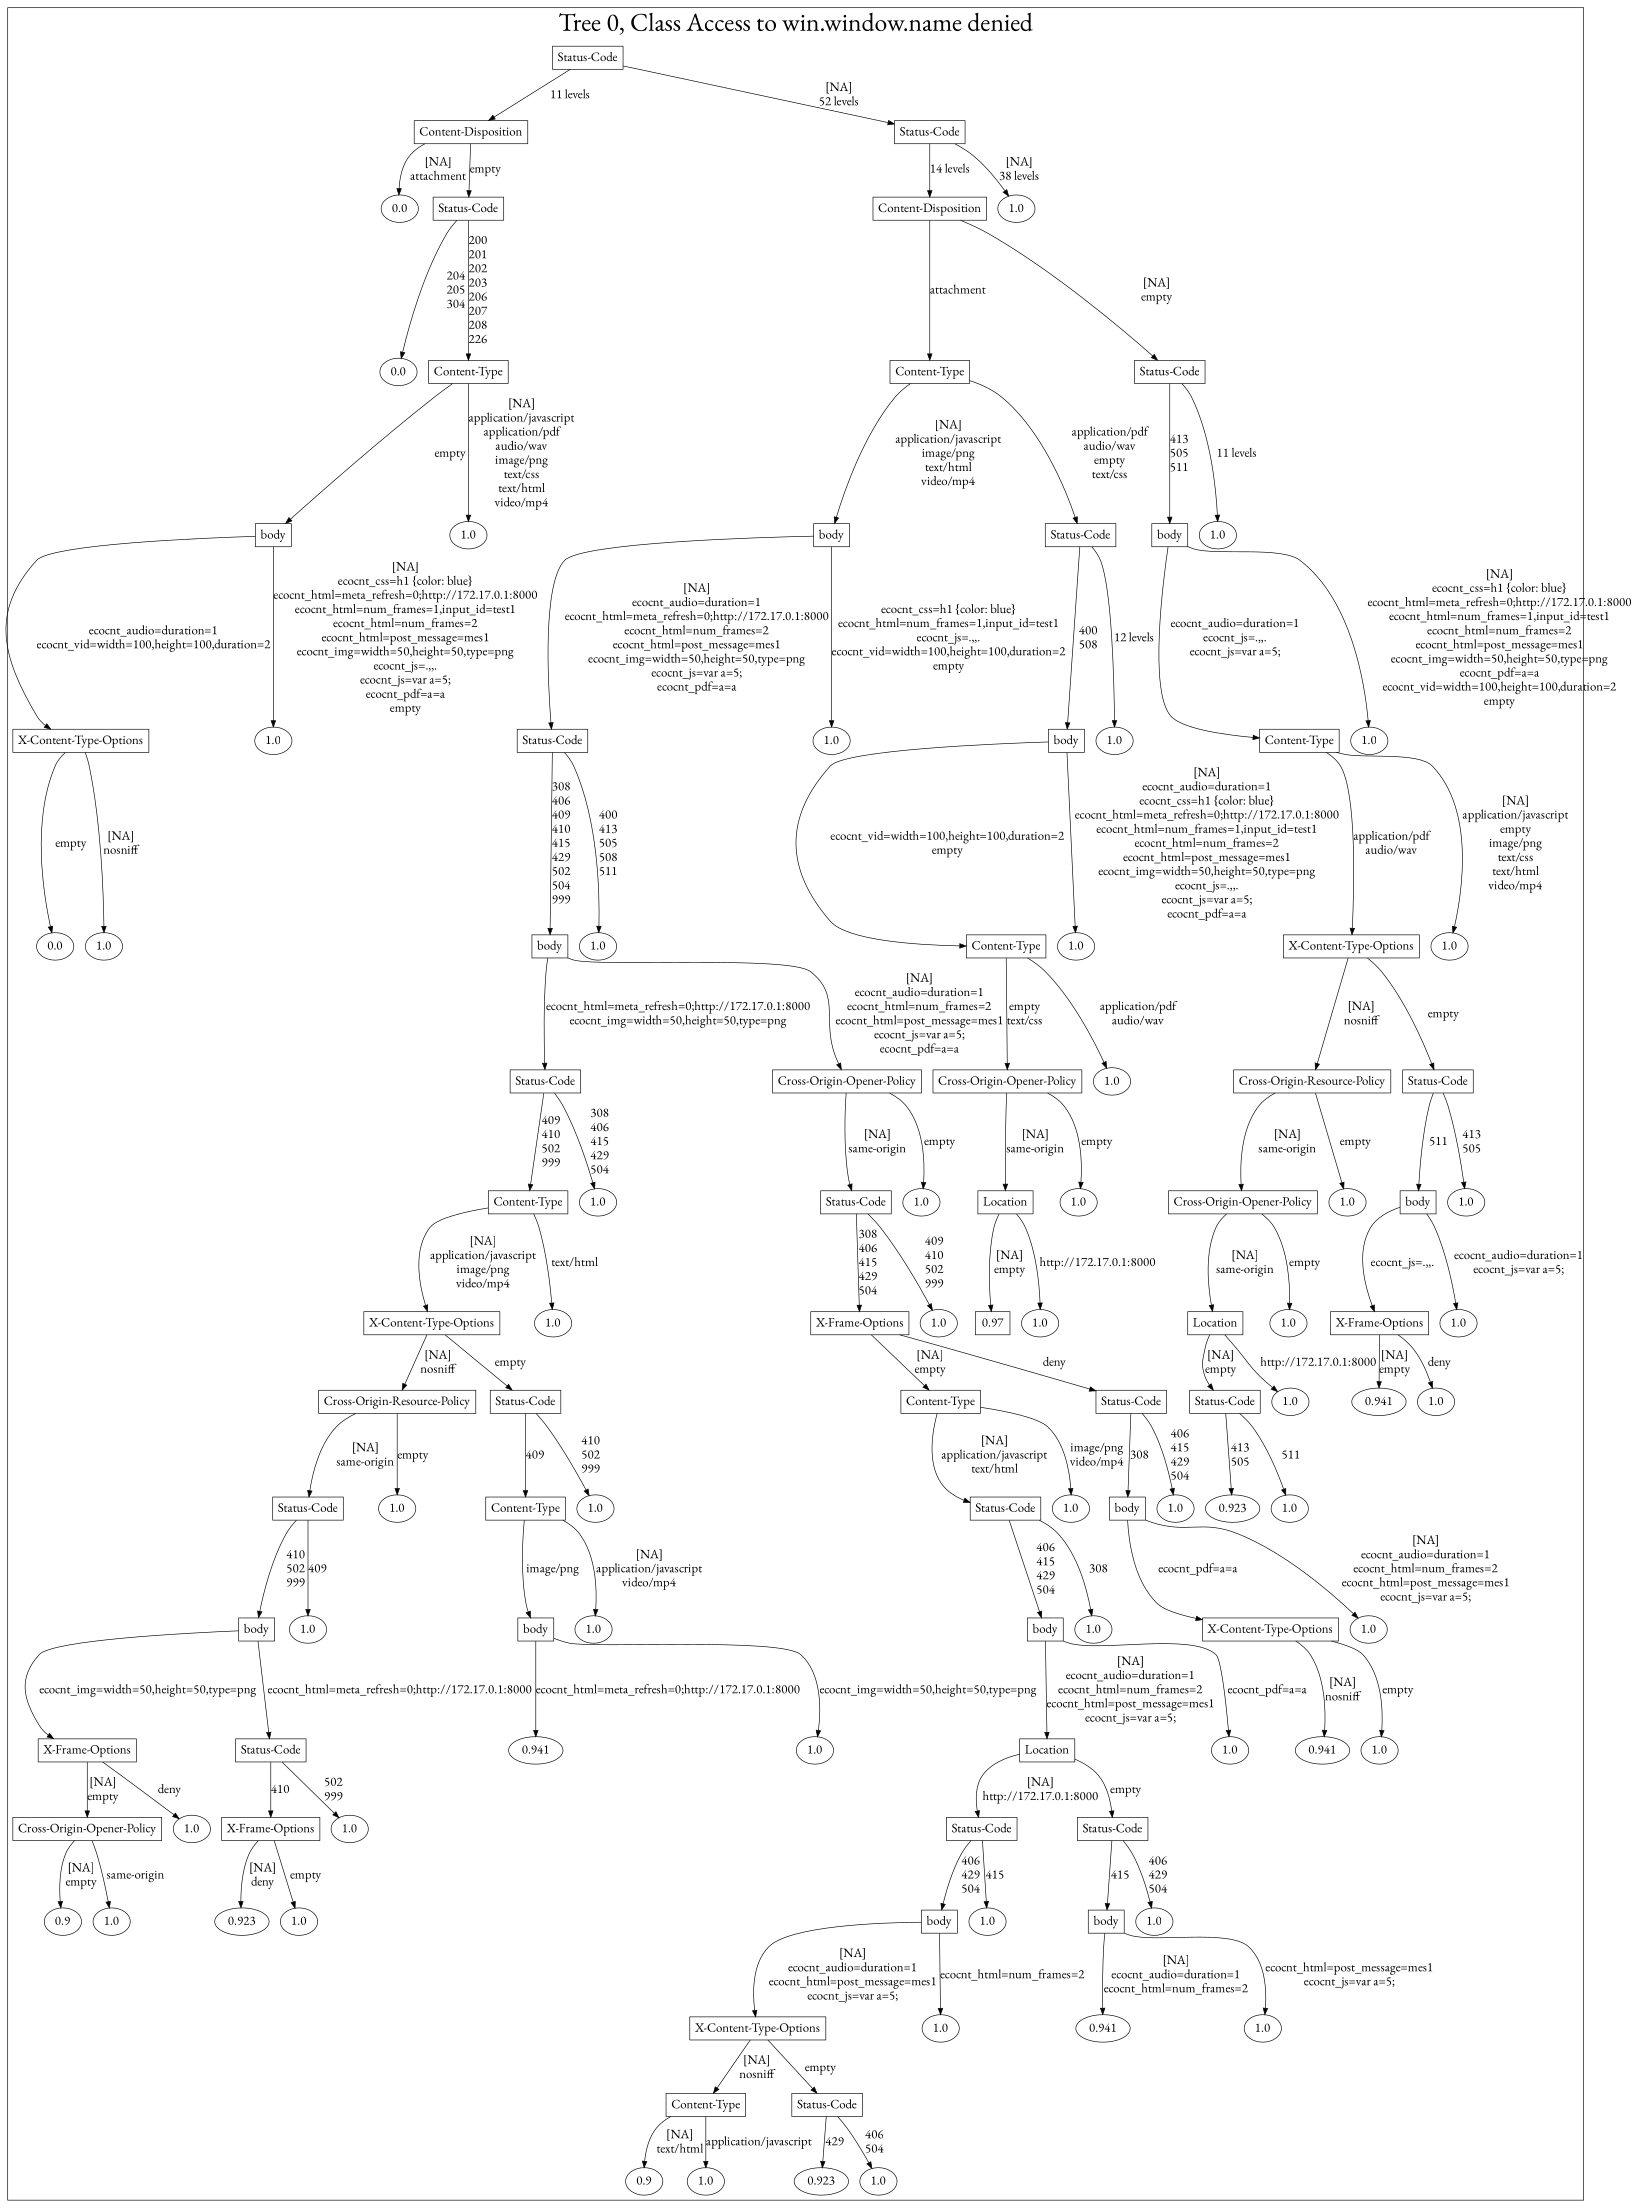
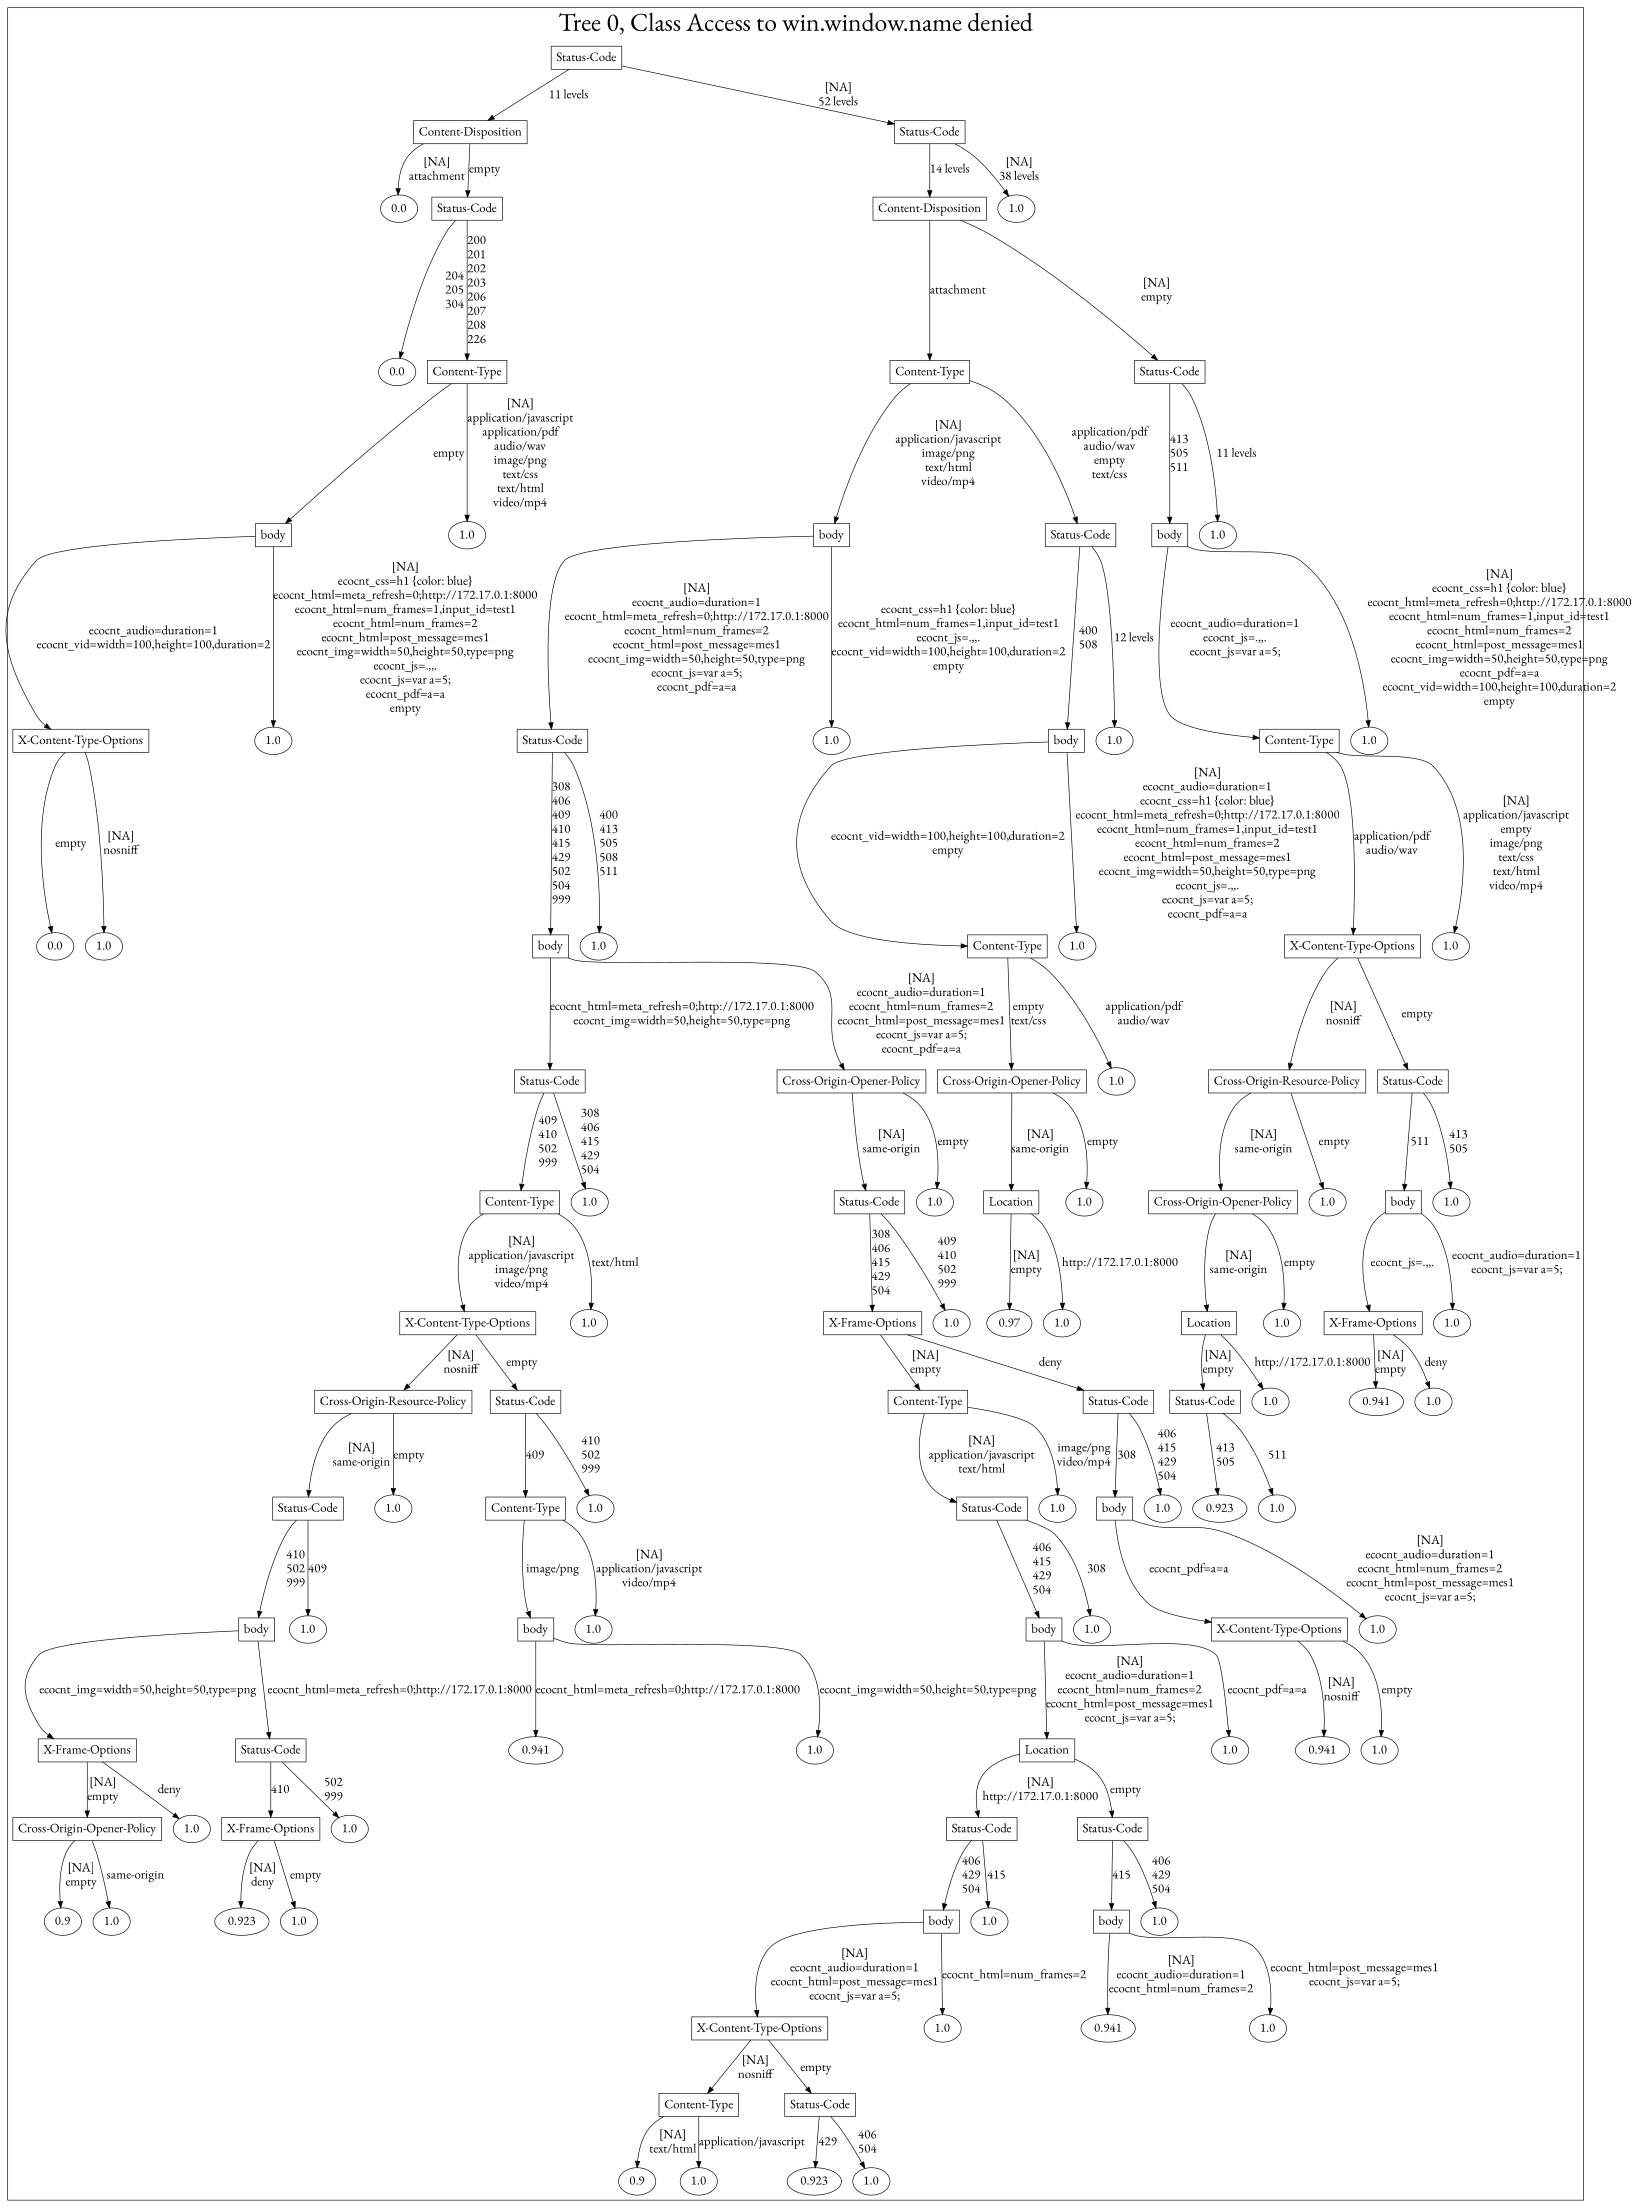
(993, 1323) -> (1009, 1323)
